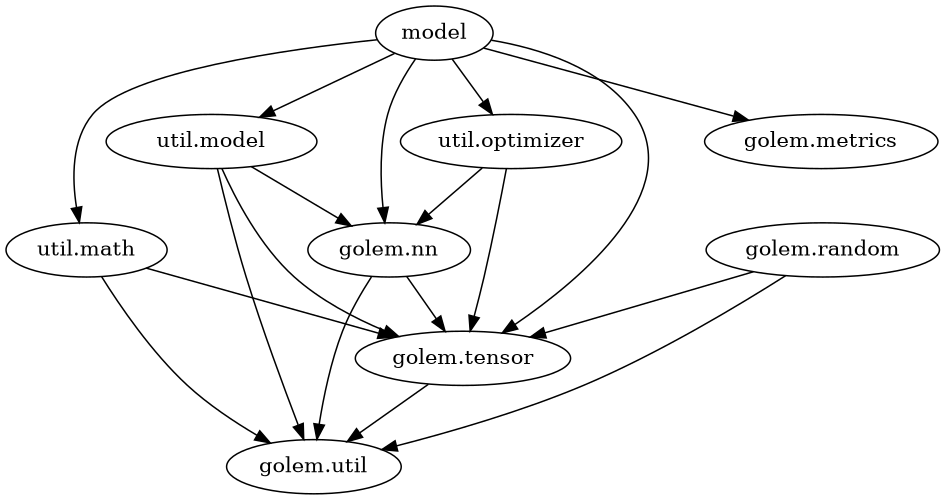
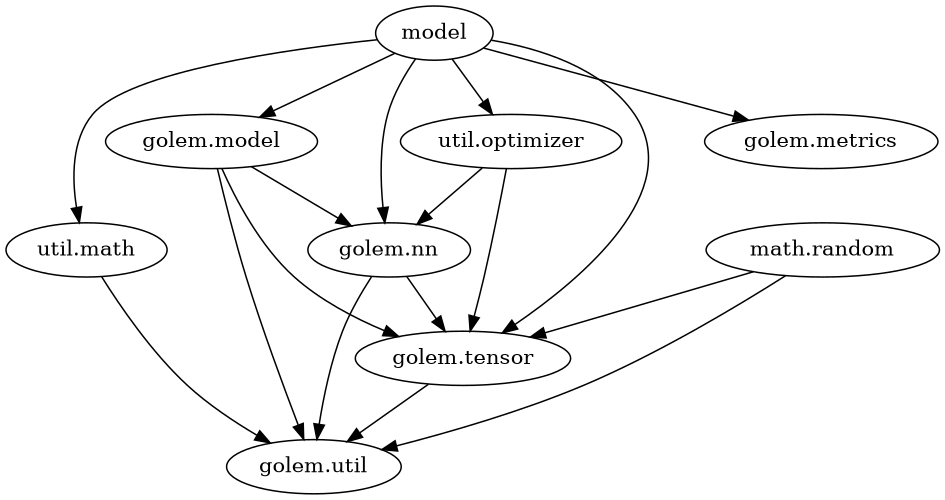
(212, 142) -> (212, 142)
(823, 250) -> (823, 250)
(268, 302) -> none
